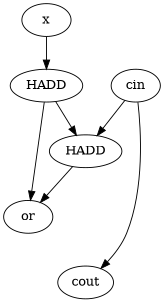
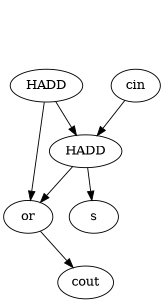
(46, 20) -> none
(138, 186) -> (54, 246)
none -> (94, 217)
